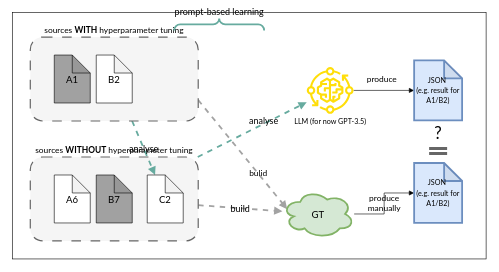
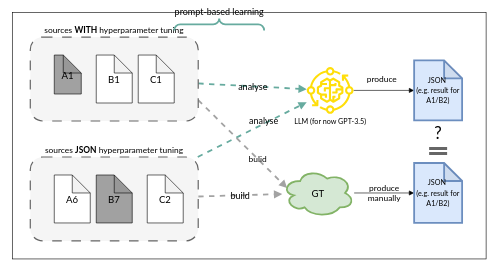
(72, 79) -> (68, 74)
(114, 79) -> (114, 79)
none -> (156, 79)
(142, 144) -> (248, 86)
(114, 150) -> (114, 150)
(318, 214) -> (318, 193)
